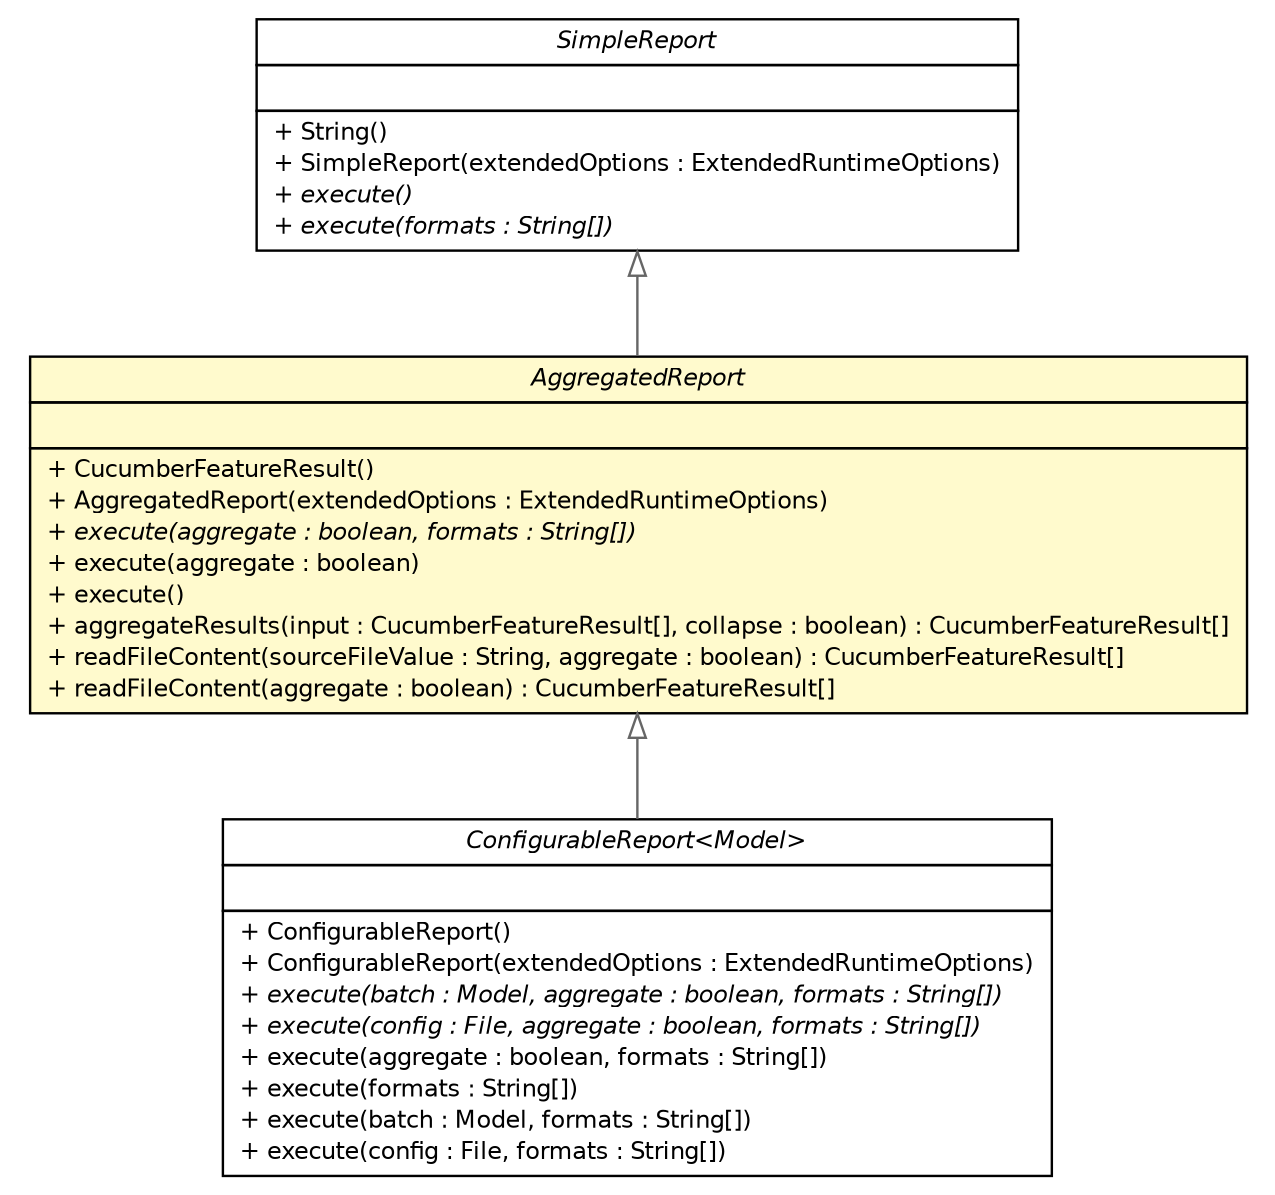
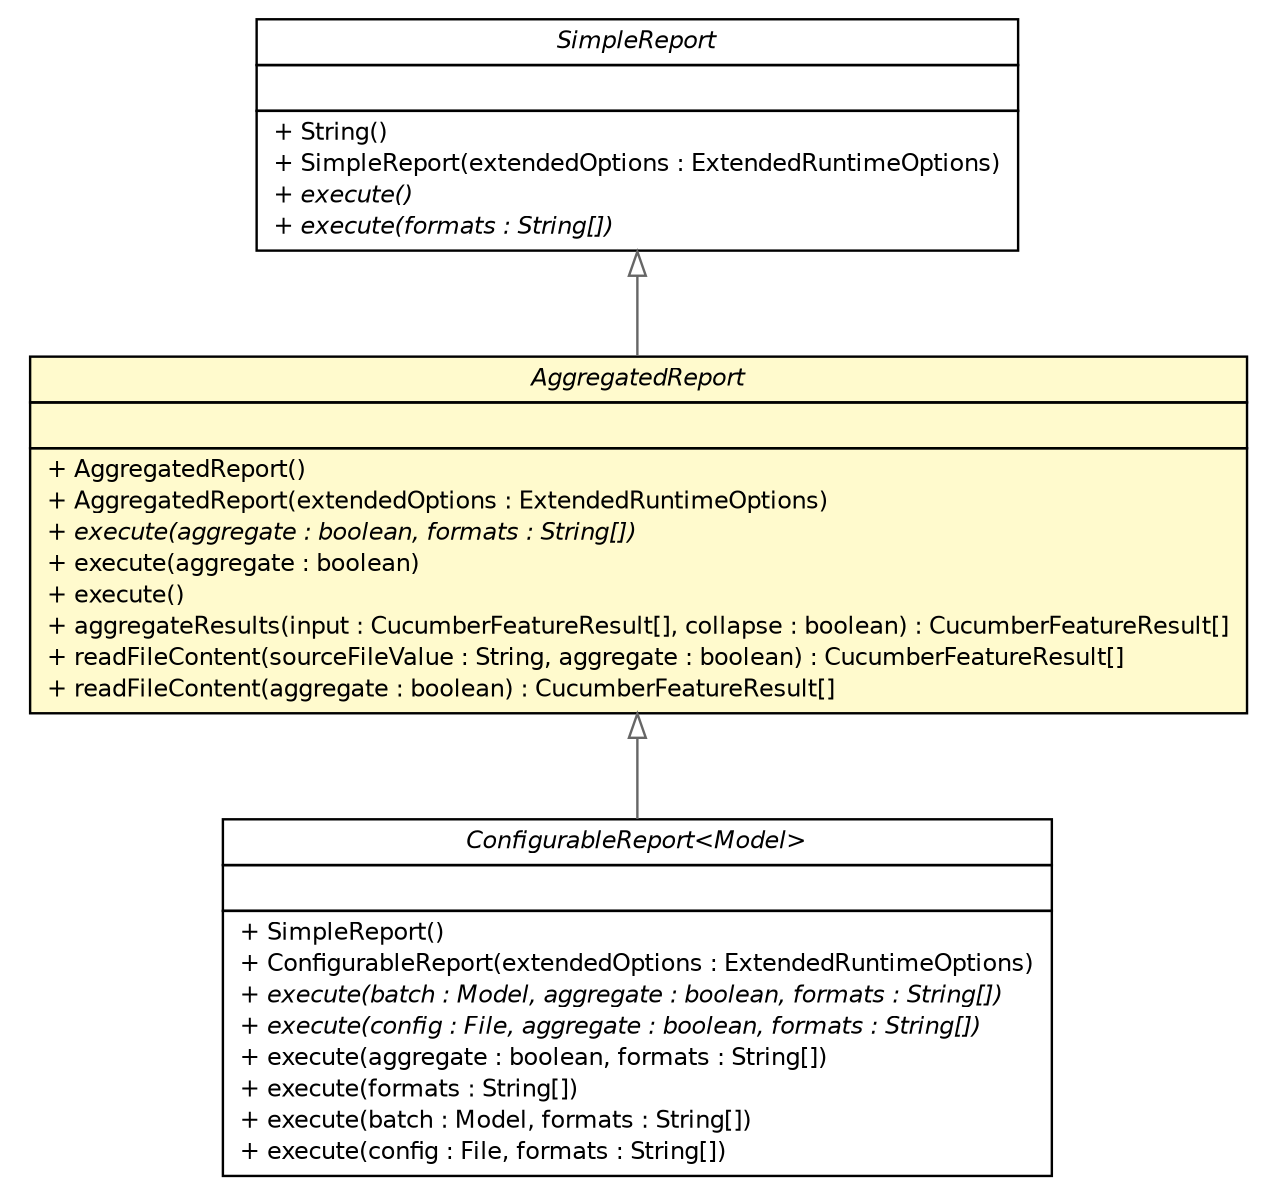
(211, 470) -> (177, 470)
(376, 933) -> (342, 933)
